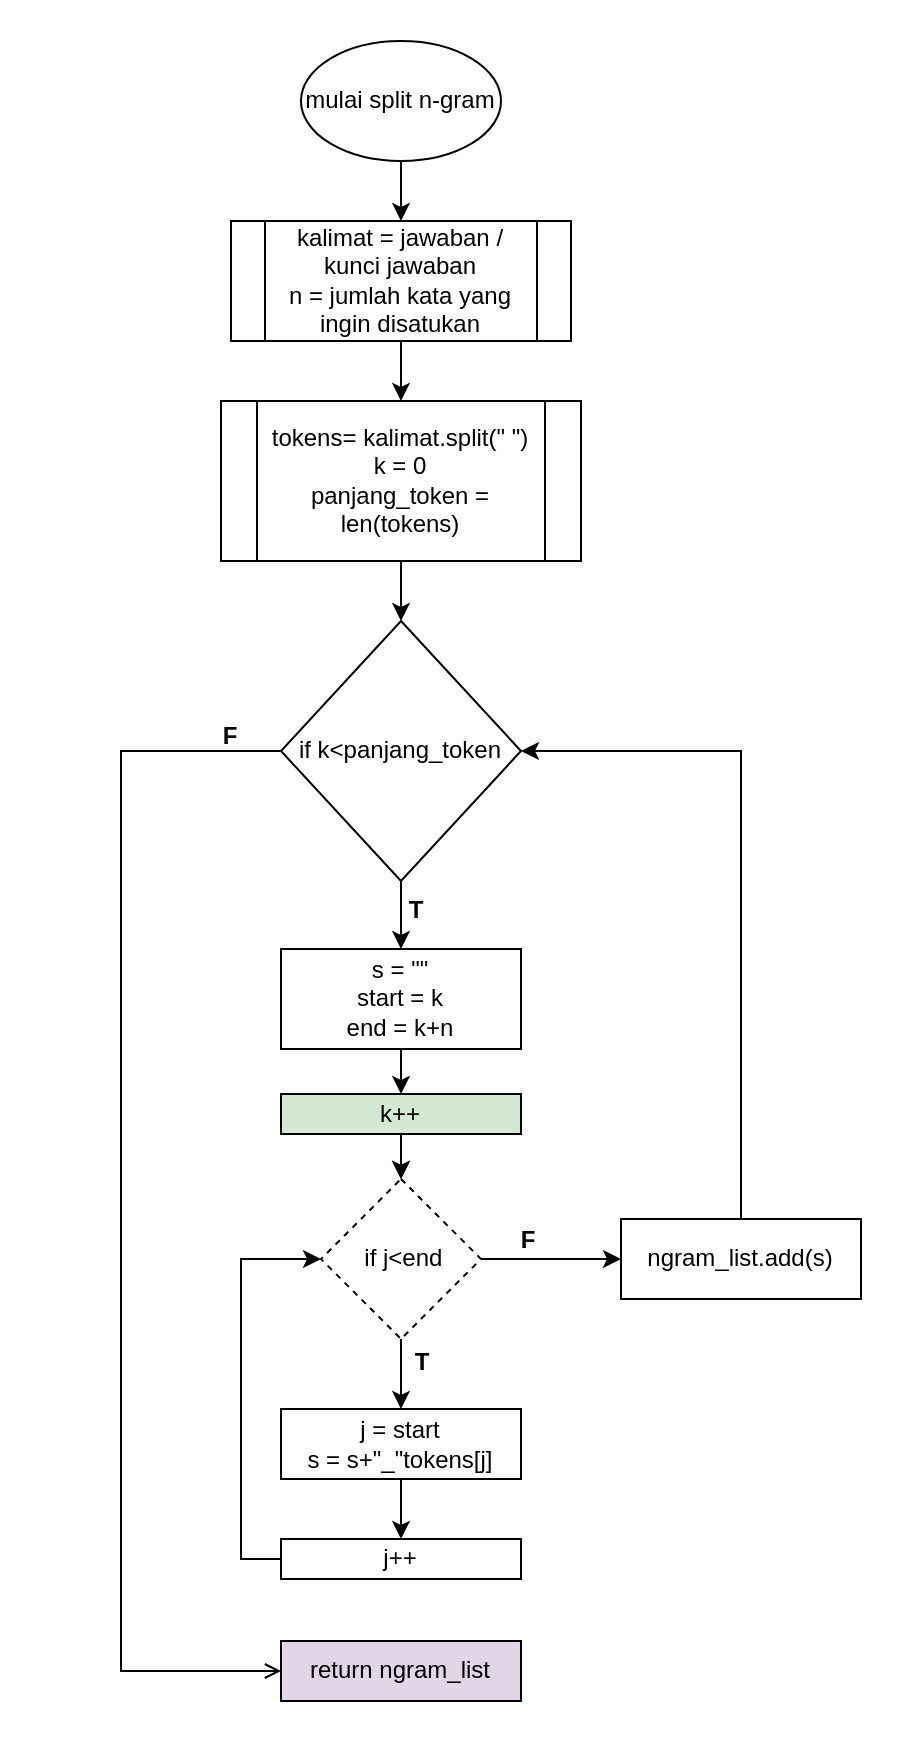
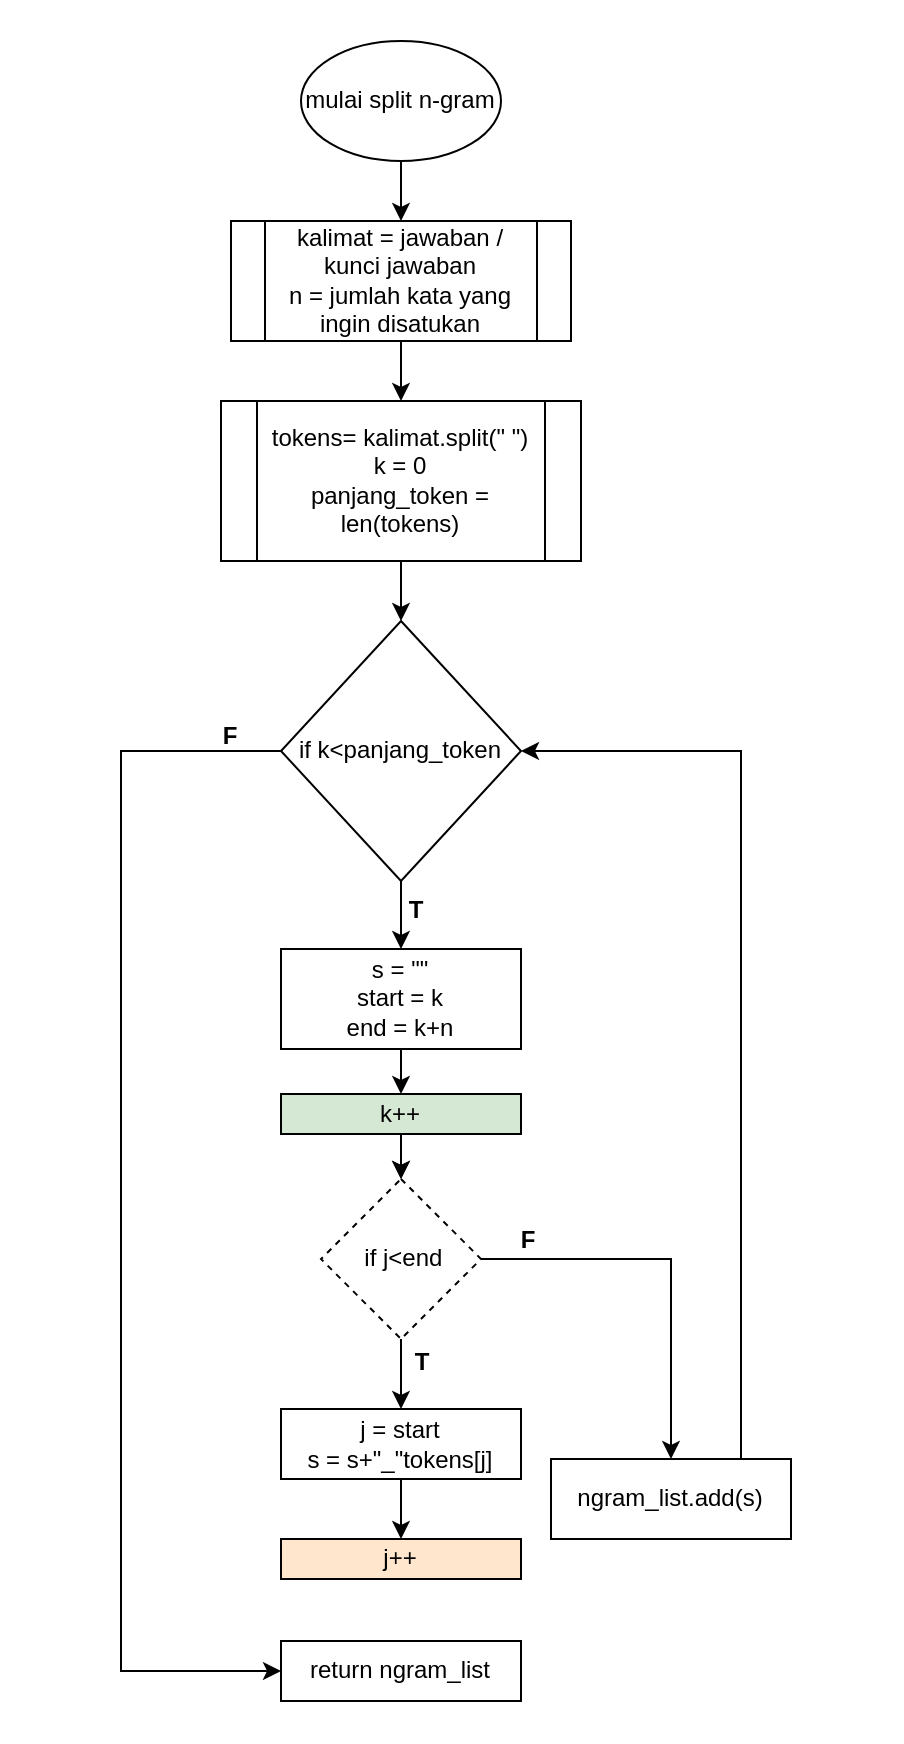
(741, 1259) -> (671, 1499)
(241, 1396) -> none
(401, 1559) -> (401, 1559)
(268, 1671) -> (266, 1671)
(401, 1671) -> (401, 1671)
